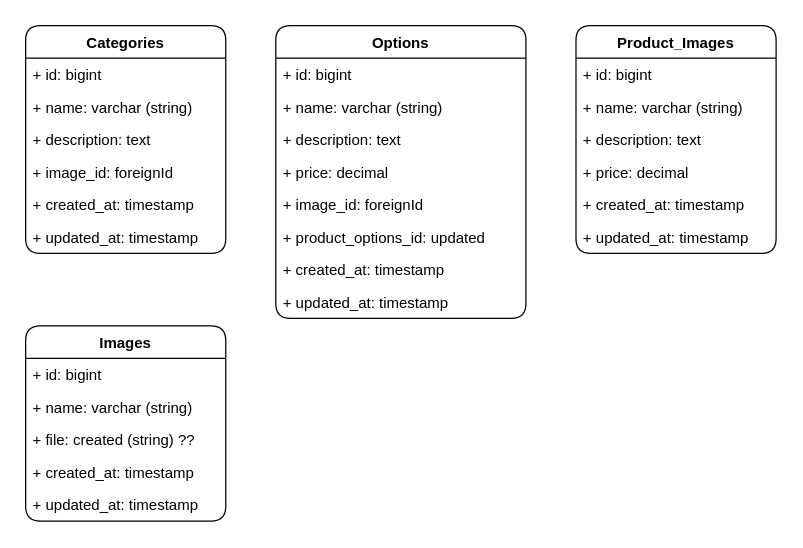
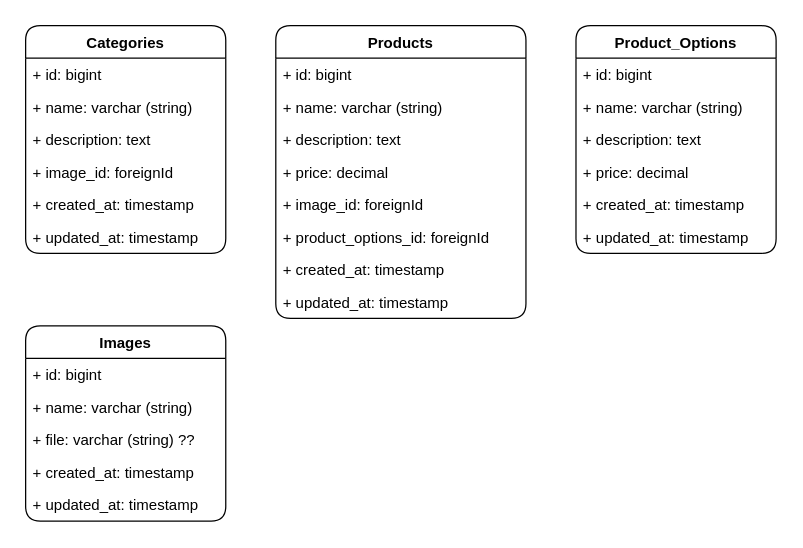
(400, 43) -> (400, 43)
(675, 43) -> (675, 43)
(395, 238) -> (401, 238)
(130, 440) -> (130, 440)
